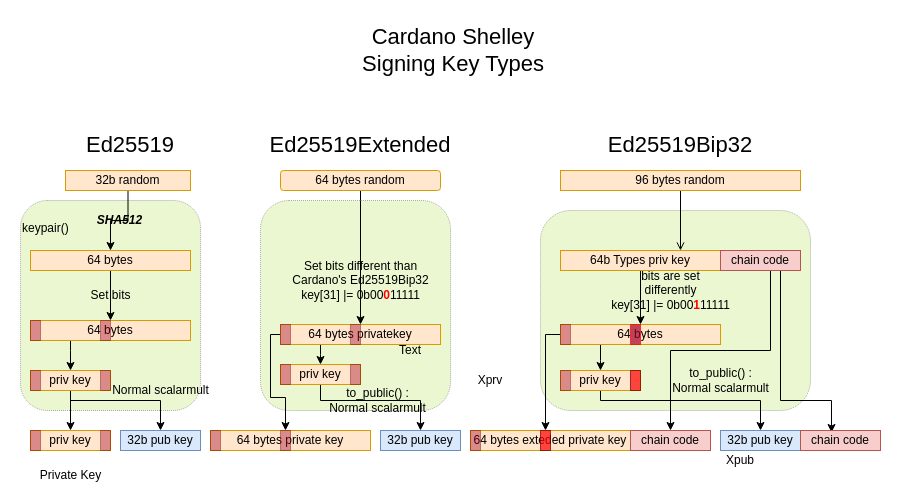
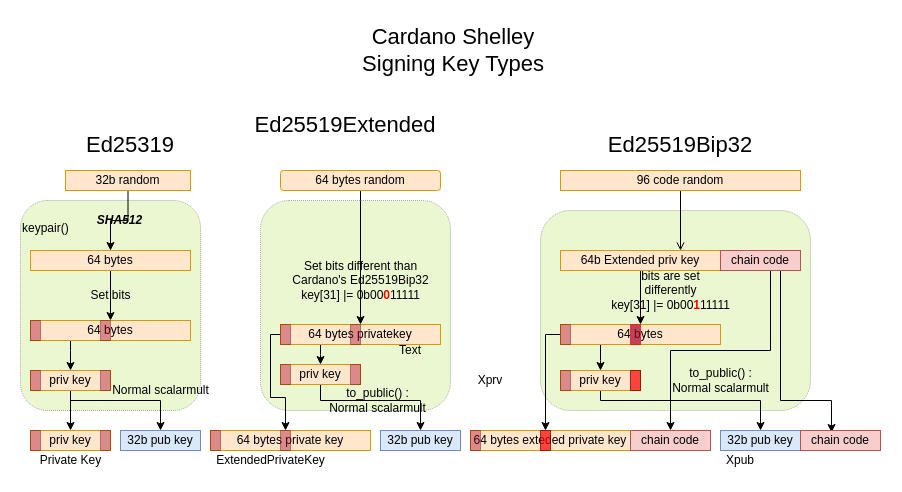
(131, 146) -> (131, 146)
(361, 146) -> (346, 126)
(681, 181) -> (681, 181)
(641, 261) -> (641, 261)
none -> (271, 461)
(71, 476) -> (71, 461)
